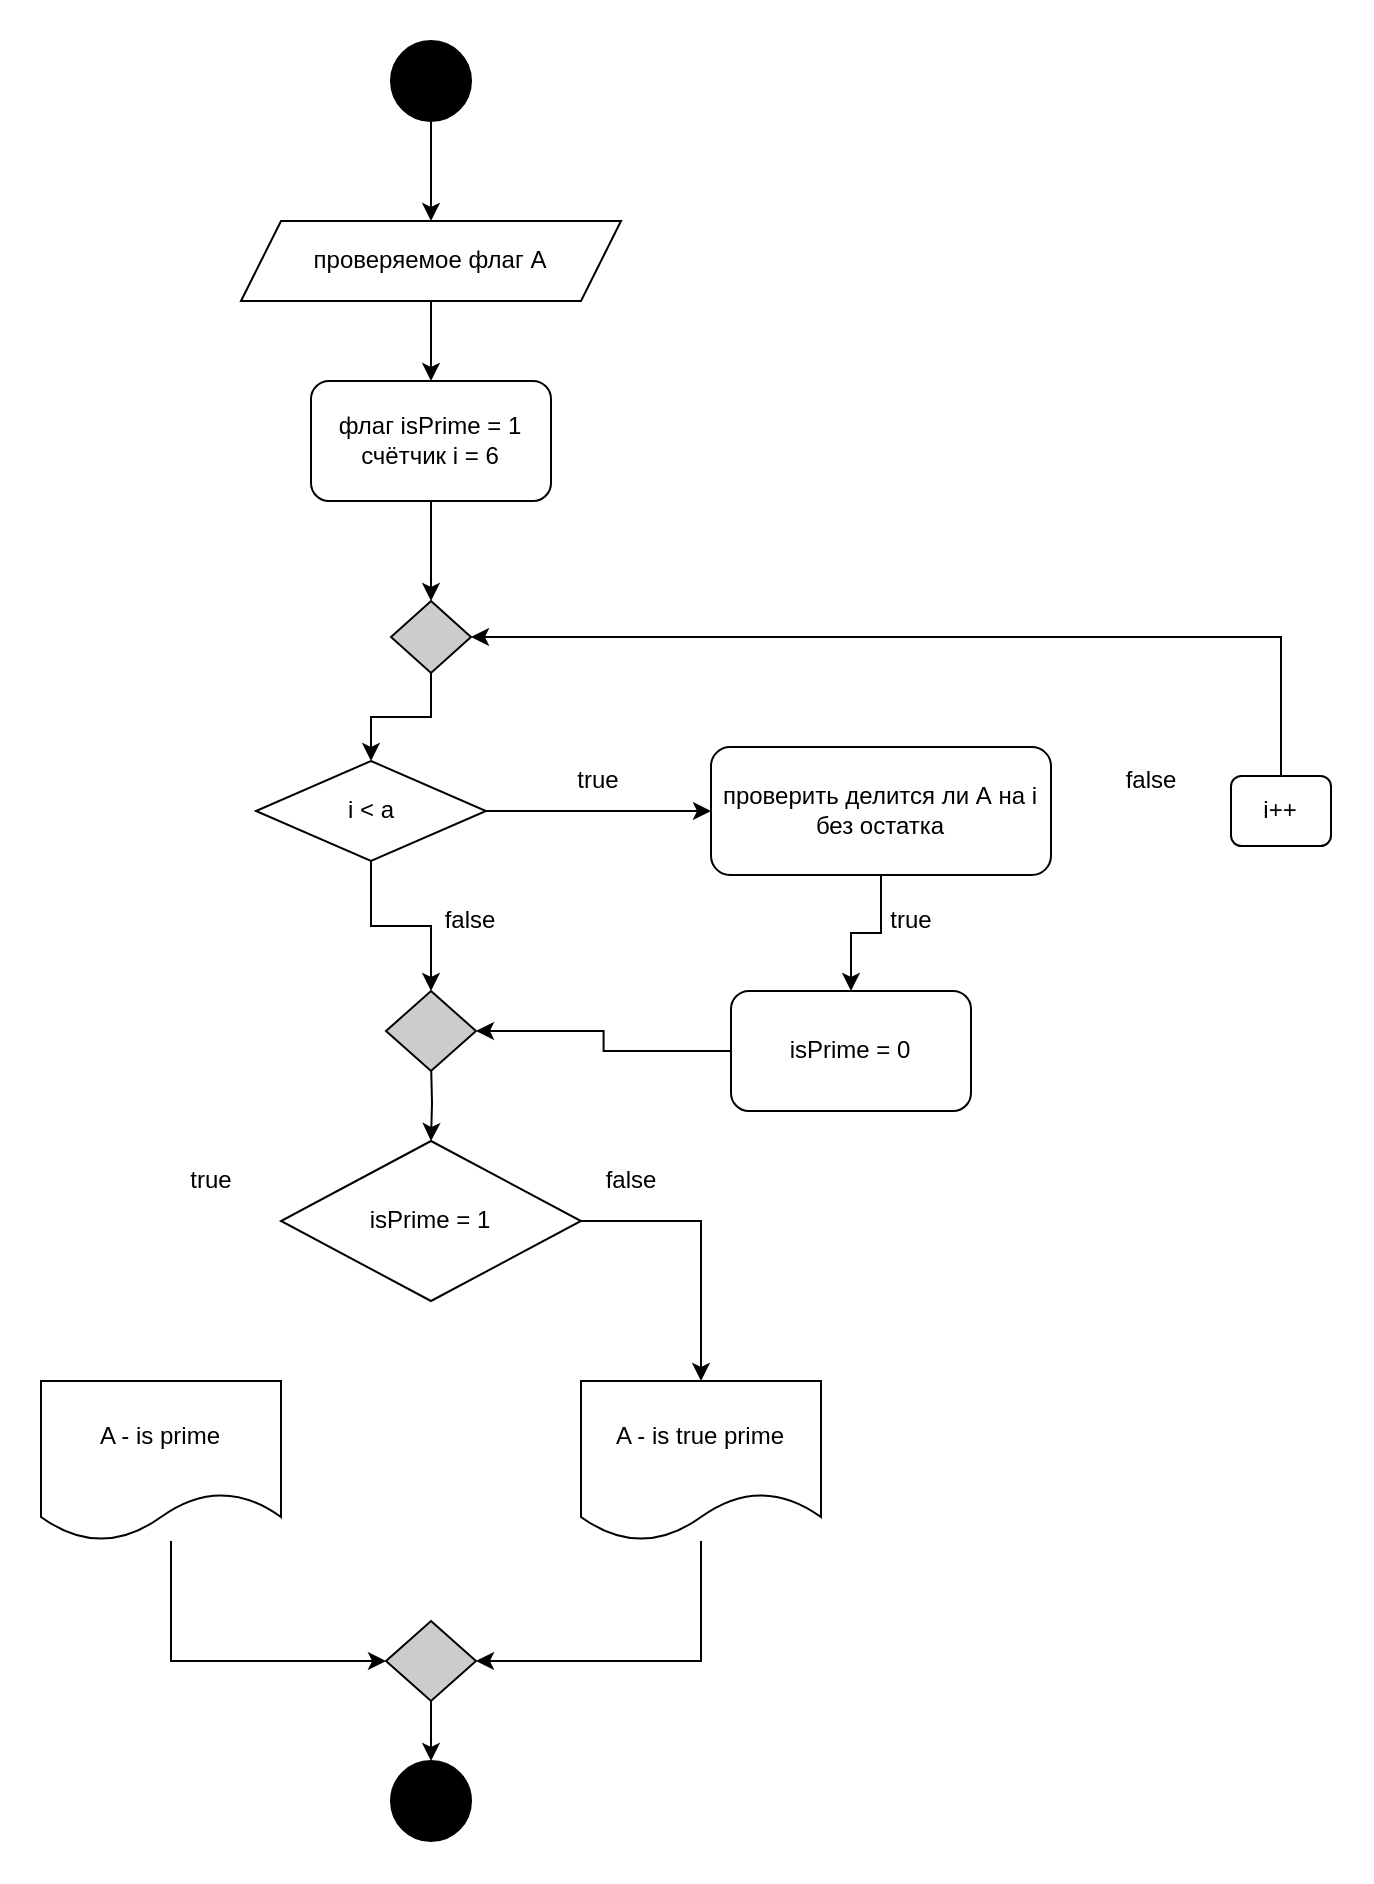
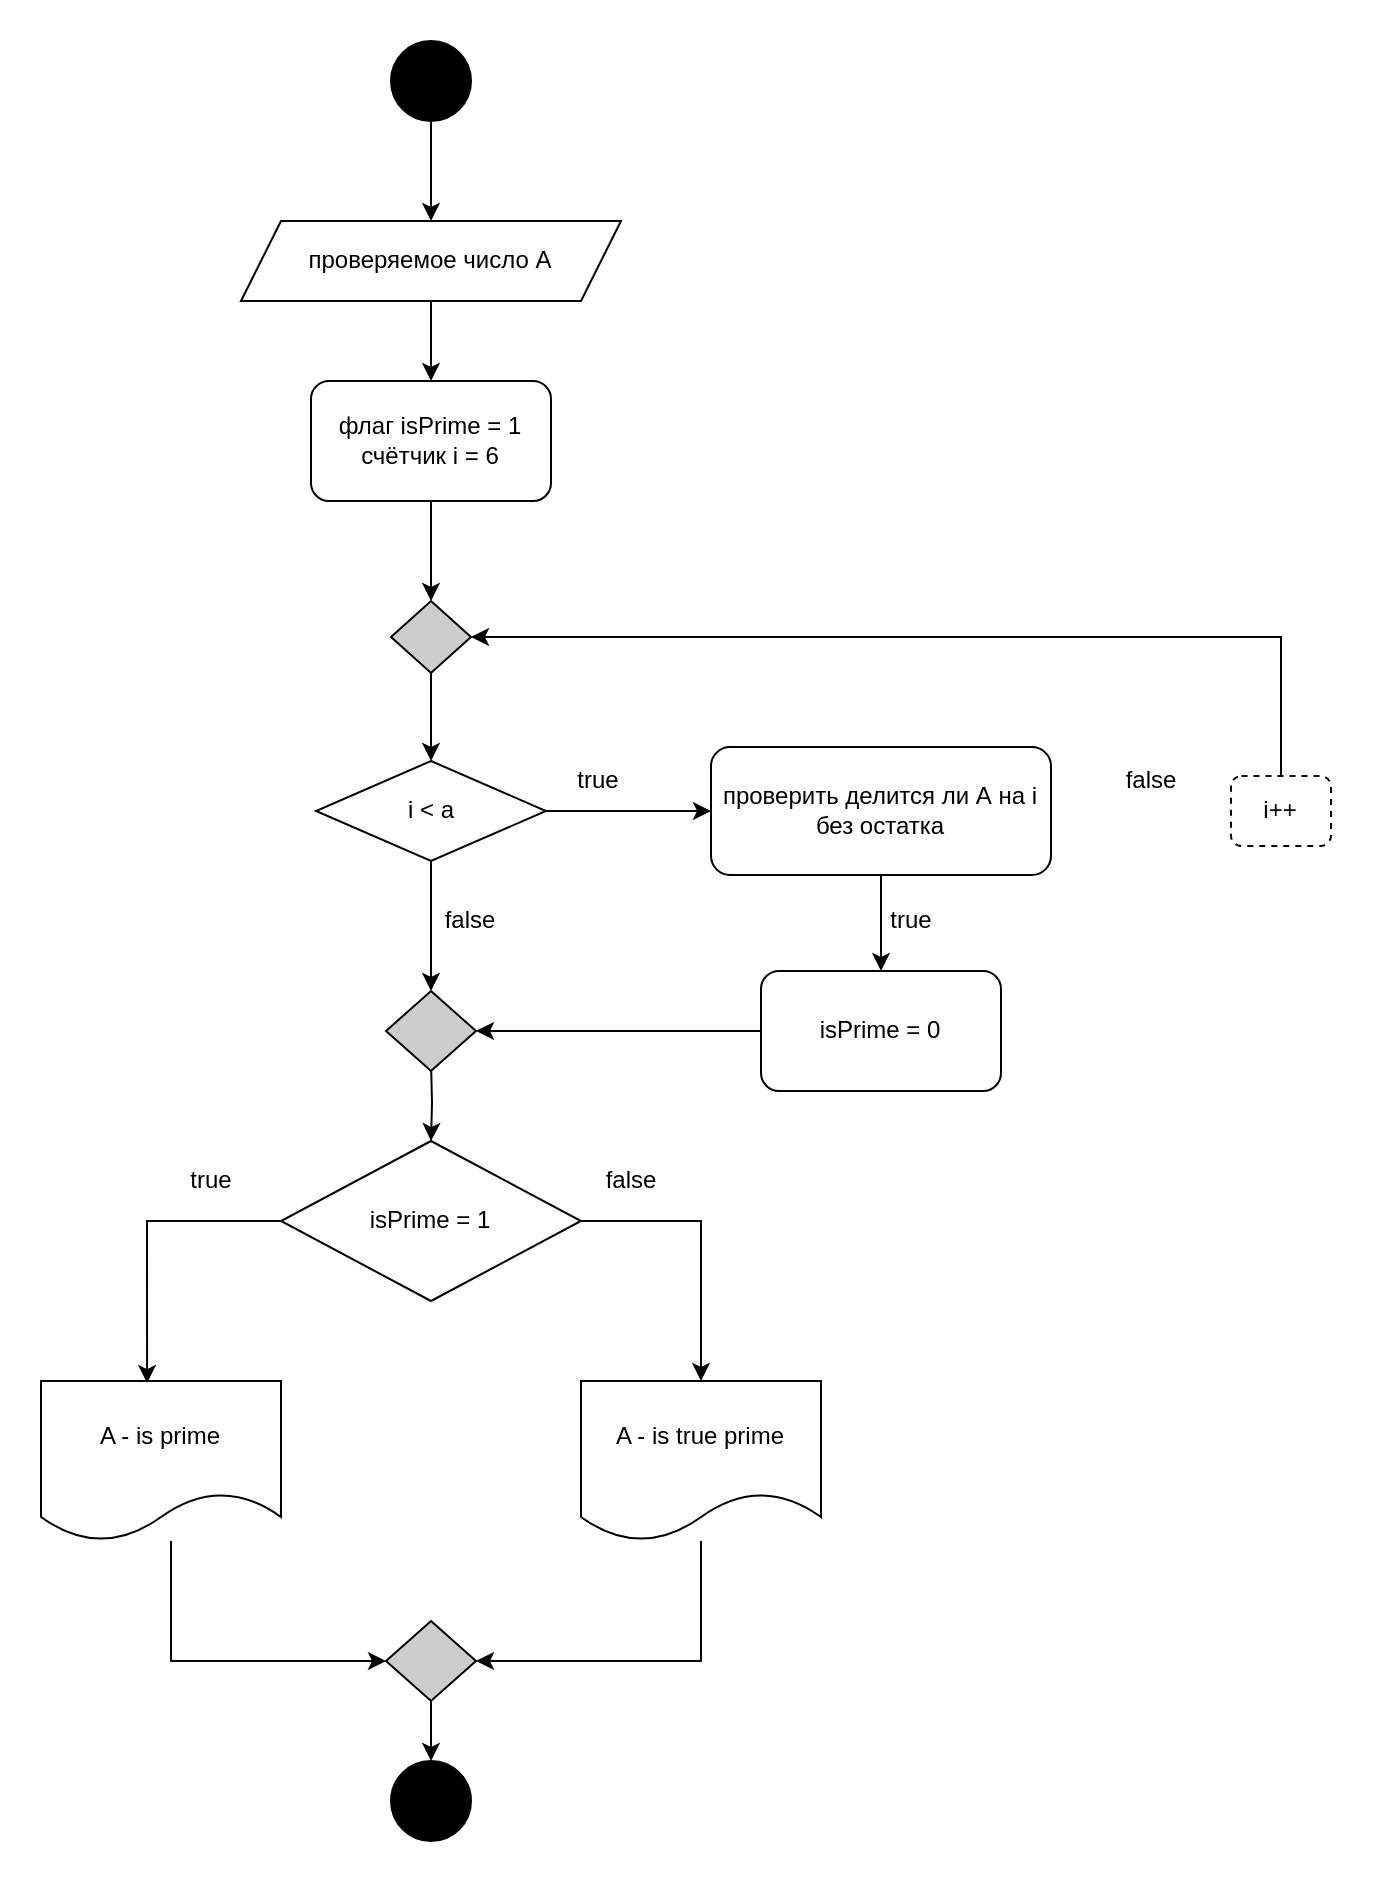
(431, 261) -> (431, 261)
(371, 811) -> (431, 811)
(1281, 811) -> (1281, 811)
(851, 1051) -> (881, 1031)
none -> (147, 1228)
